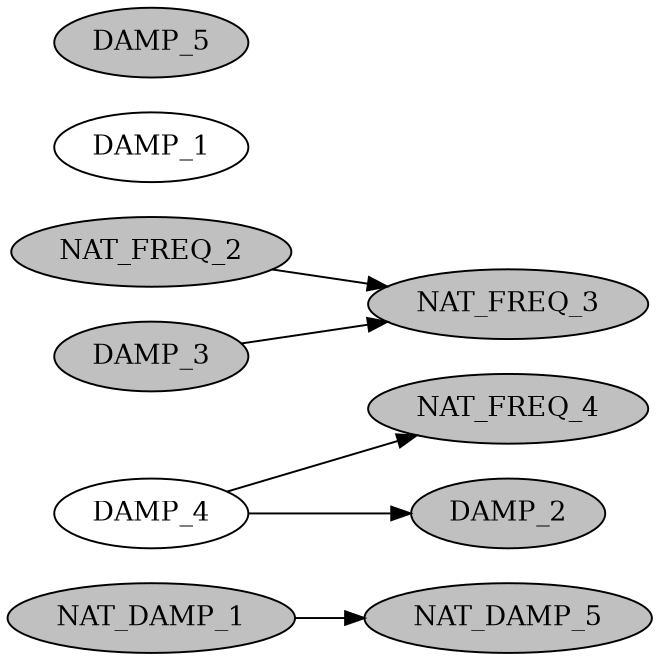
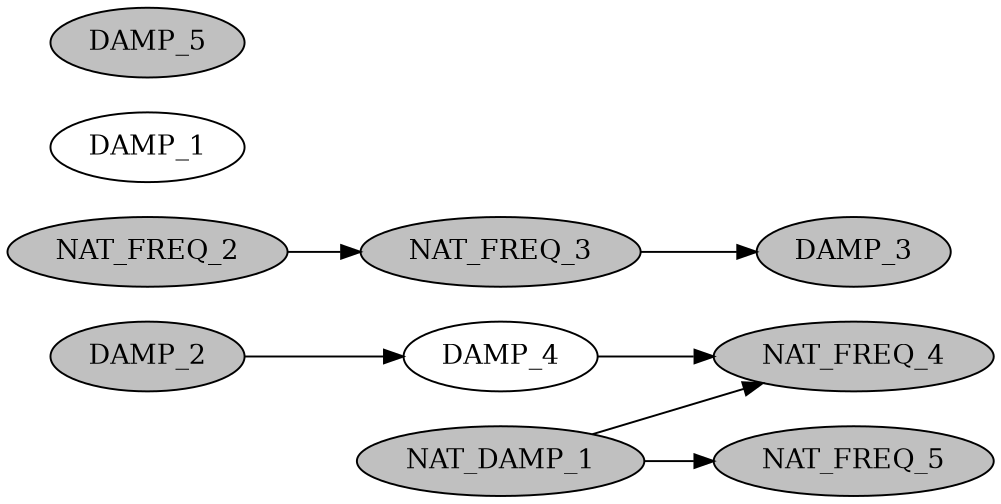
(305, 334) -> (689, 252)
none -> (668, 411)
(320, 513) -> (314, 356)
(508, 618) -> (854, 461)
